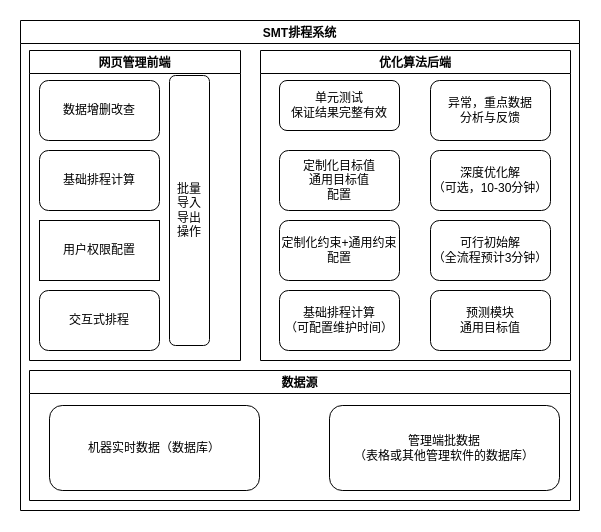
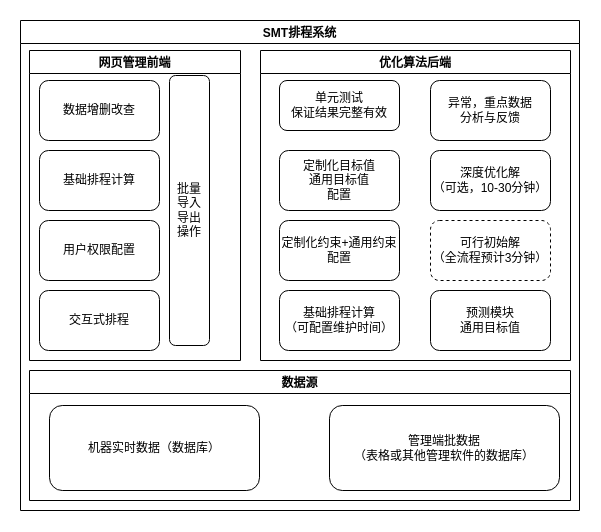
(100, 251) -> (100, 251)
(491, 251) -> (491, 251)
